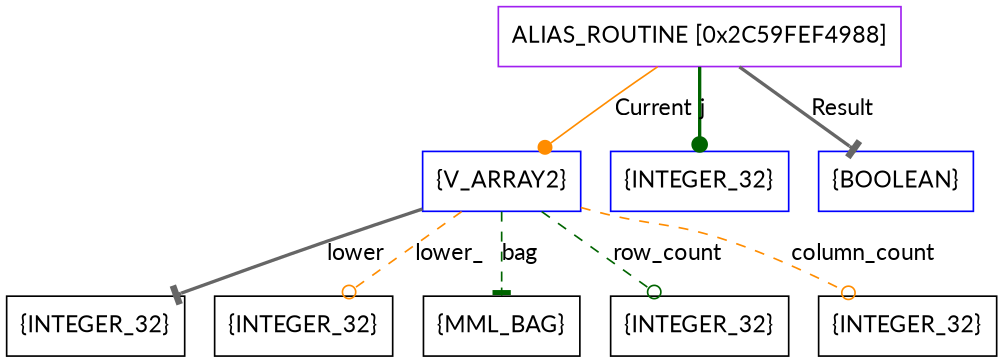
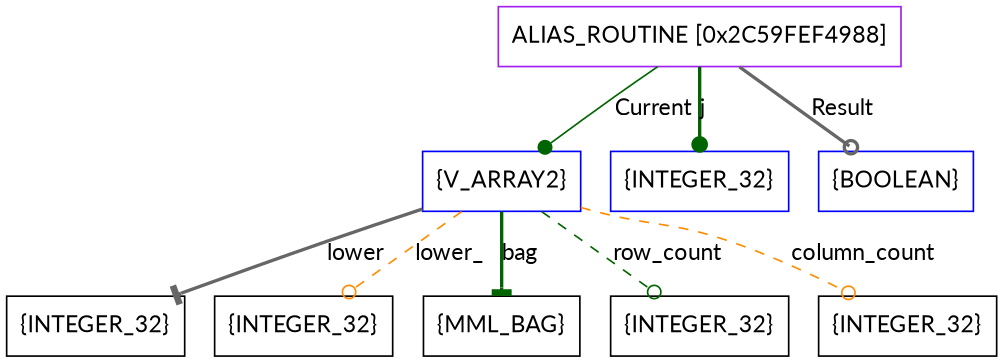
(604, 104) -> (604, 104)
(794, 106) -> (794, 106)
(502, 250) -> (502, 250)
